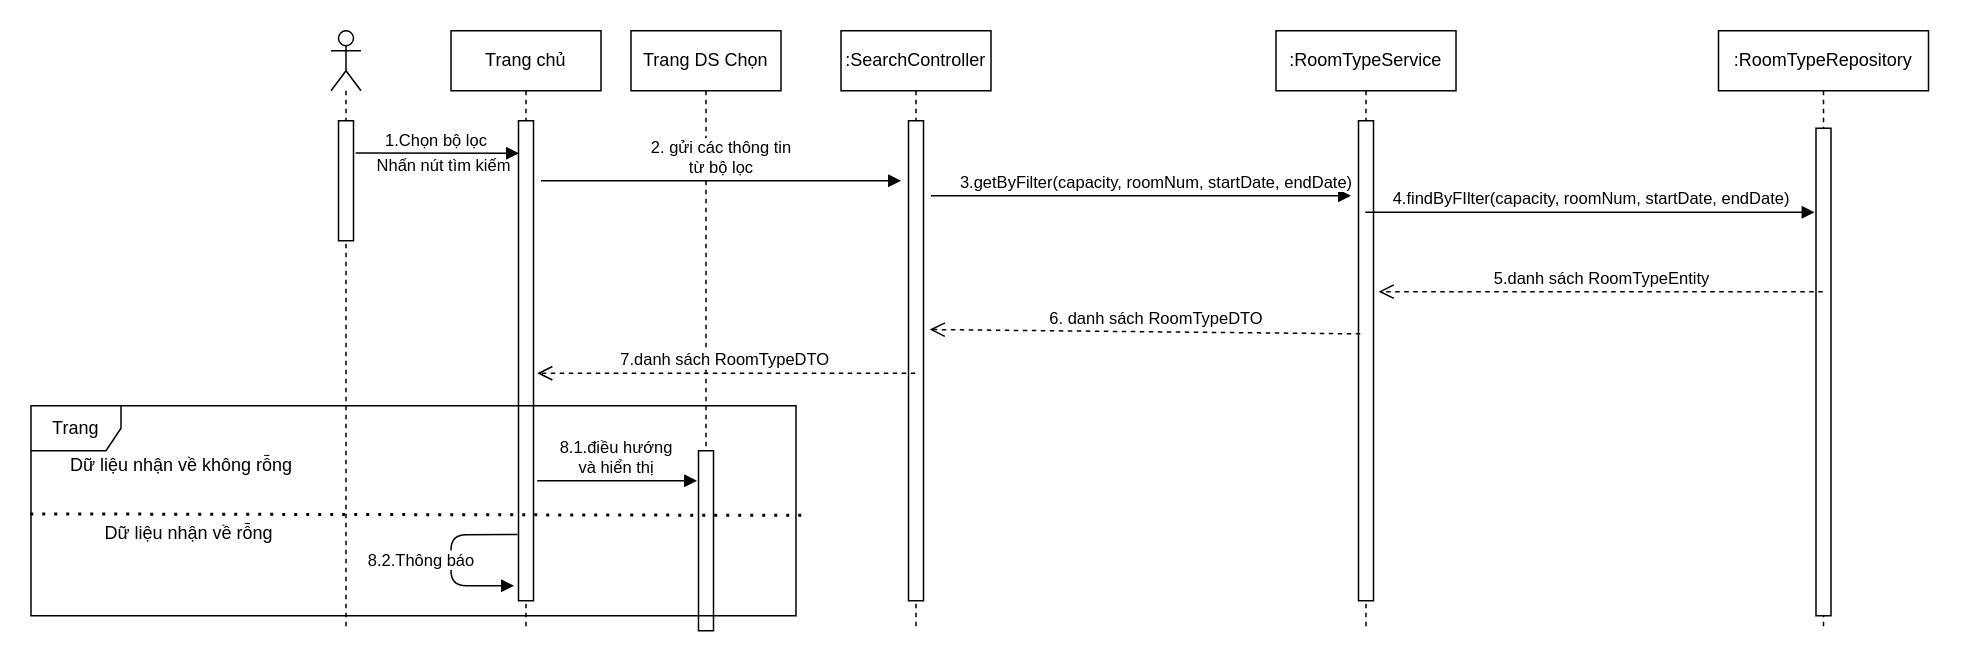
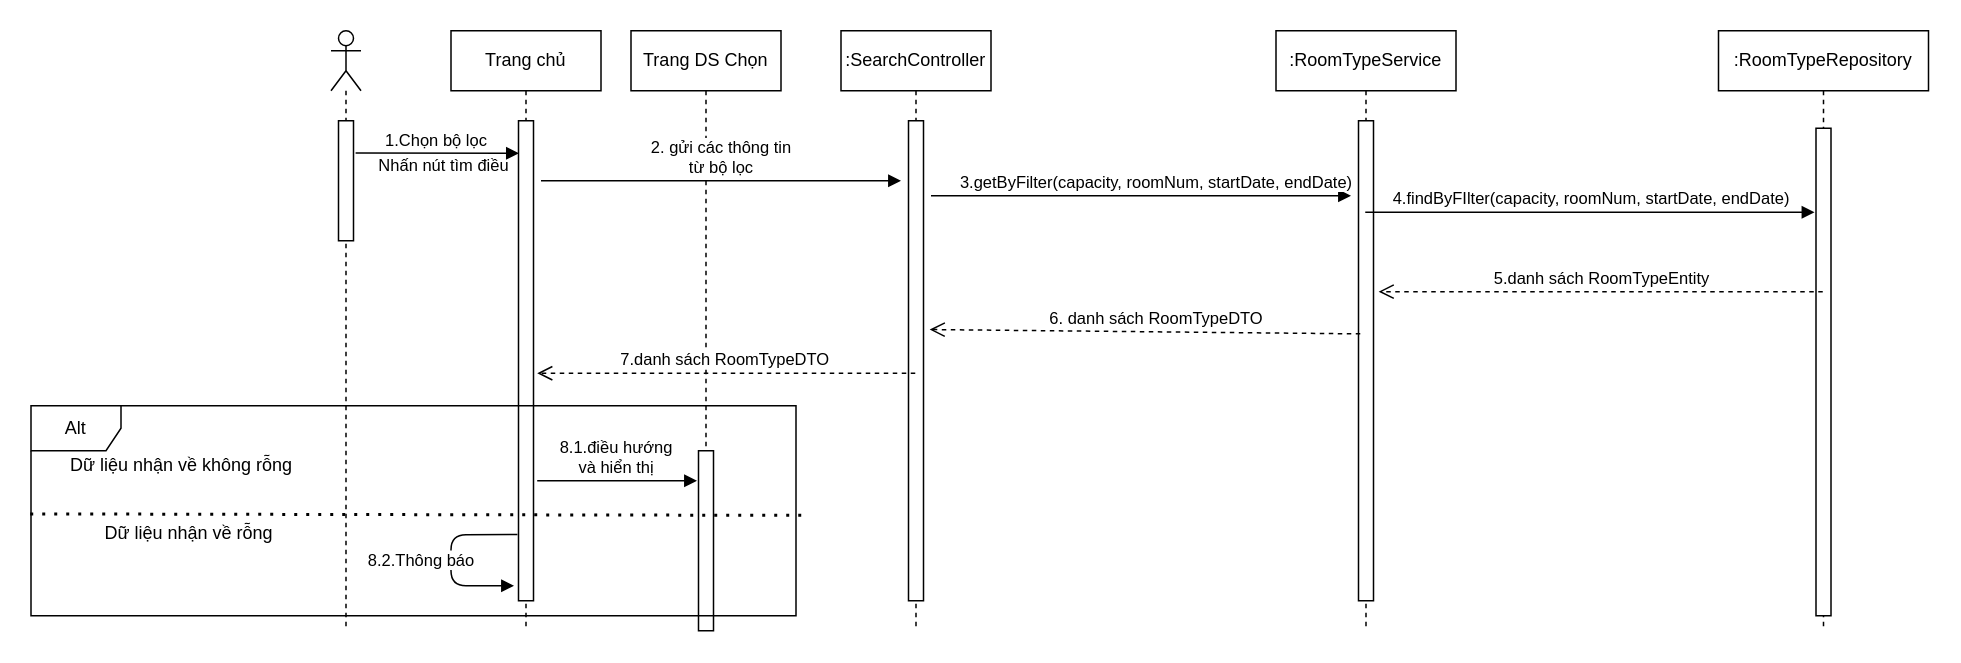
(444, 166) -> (444, 166)
(76, 428) -> (76, 428)
